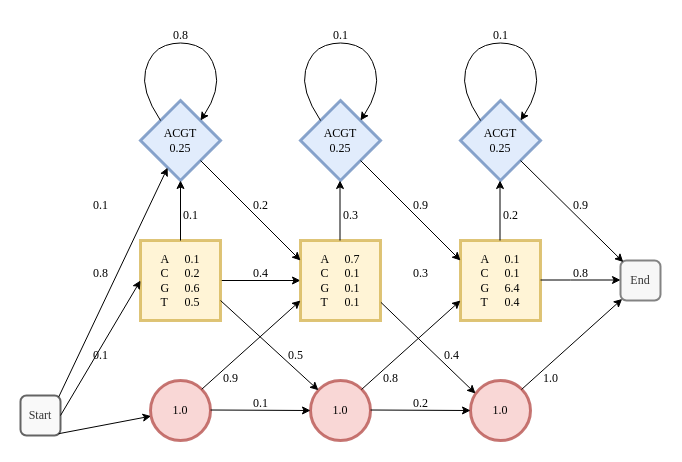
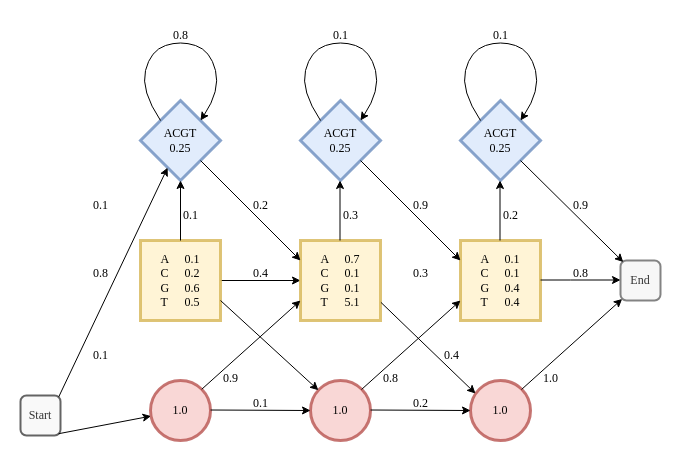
(341, 281) -> (341, 281)
(501, 281) -> (501, 281)
(99, 351) -> none
(296, 356) -> none
